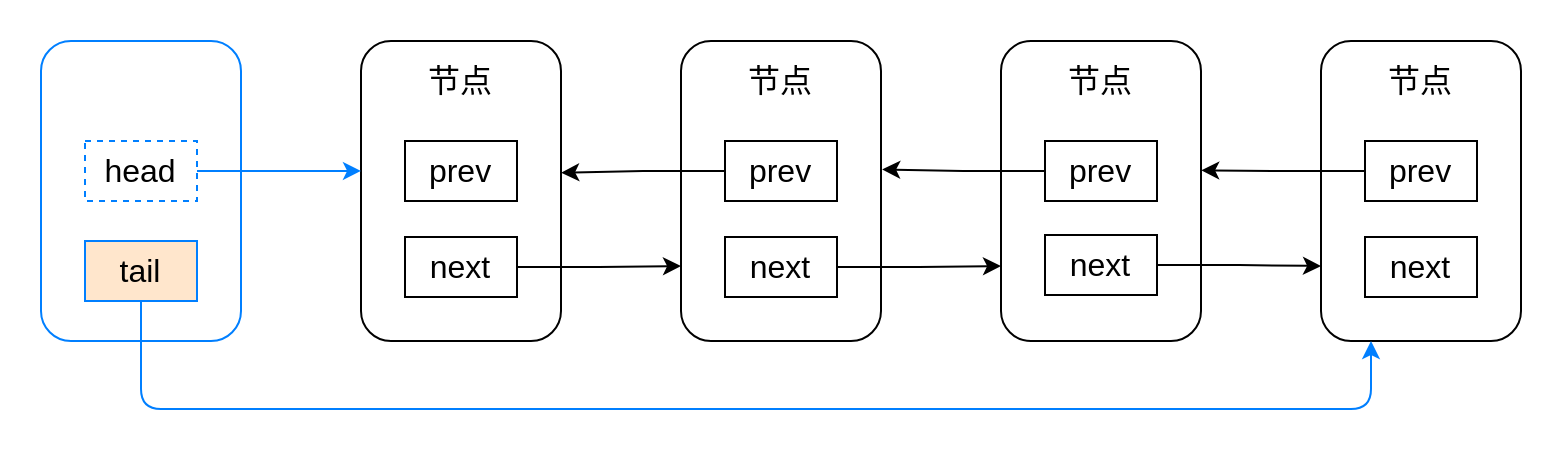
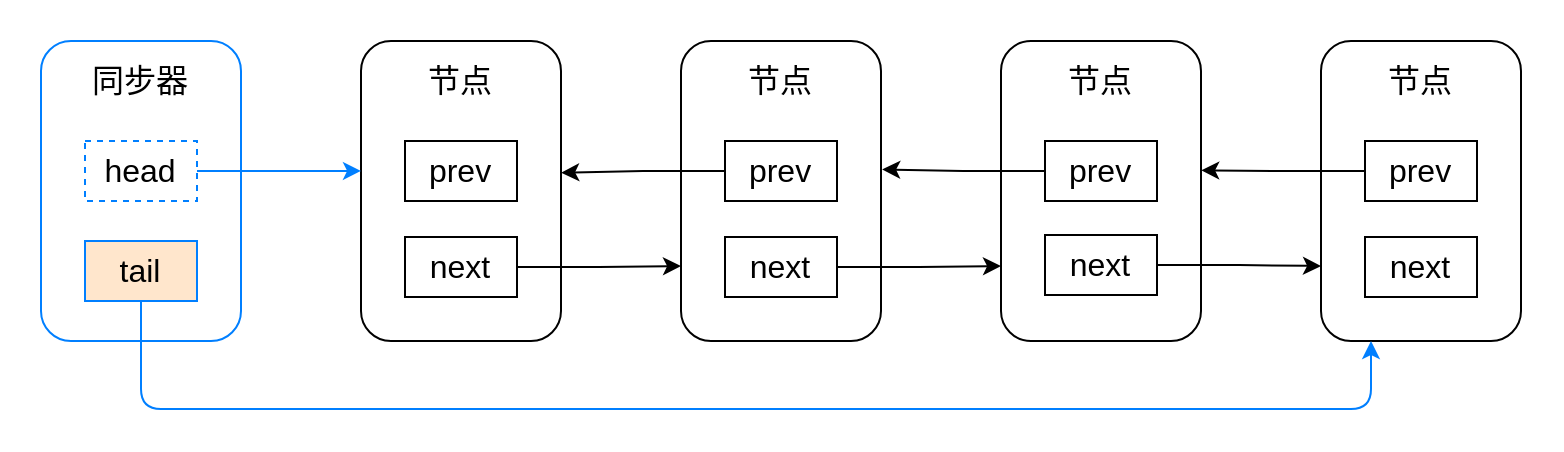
none -> (141, 81)
